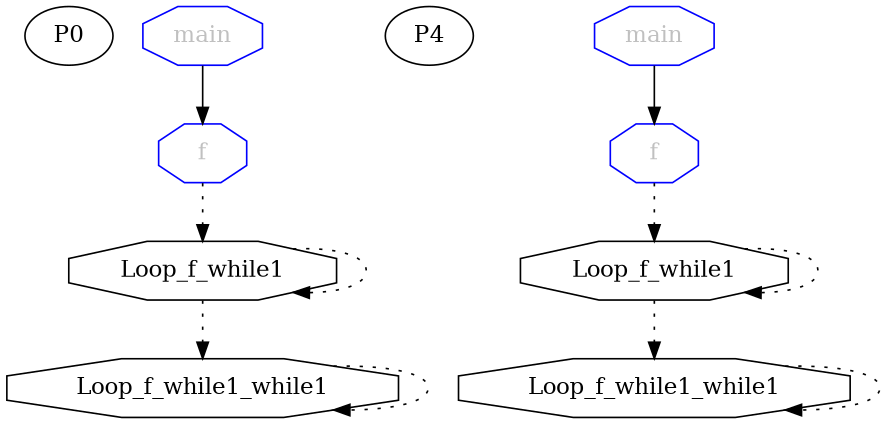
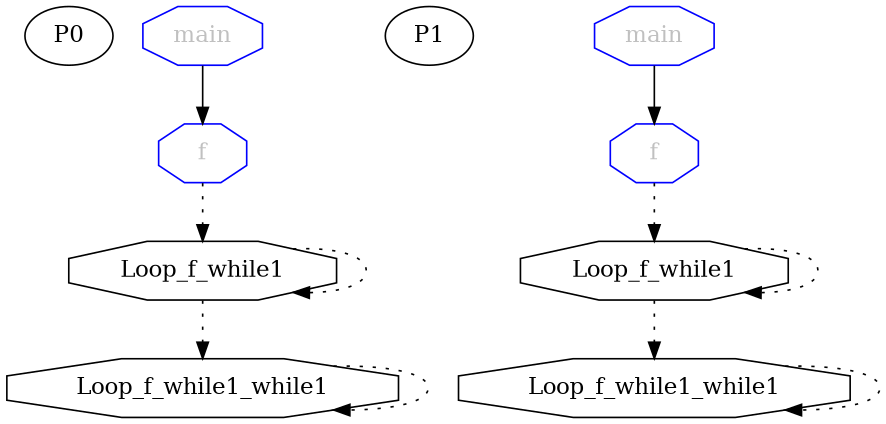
(429, 36) -> (429, 36)
